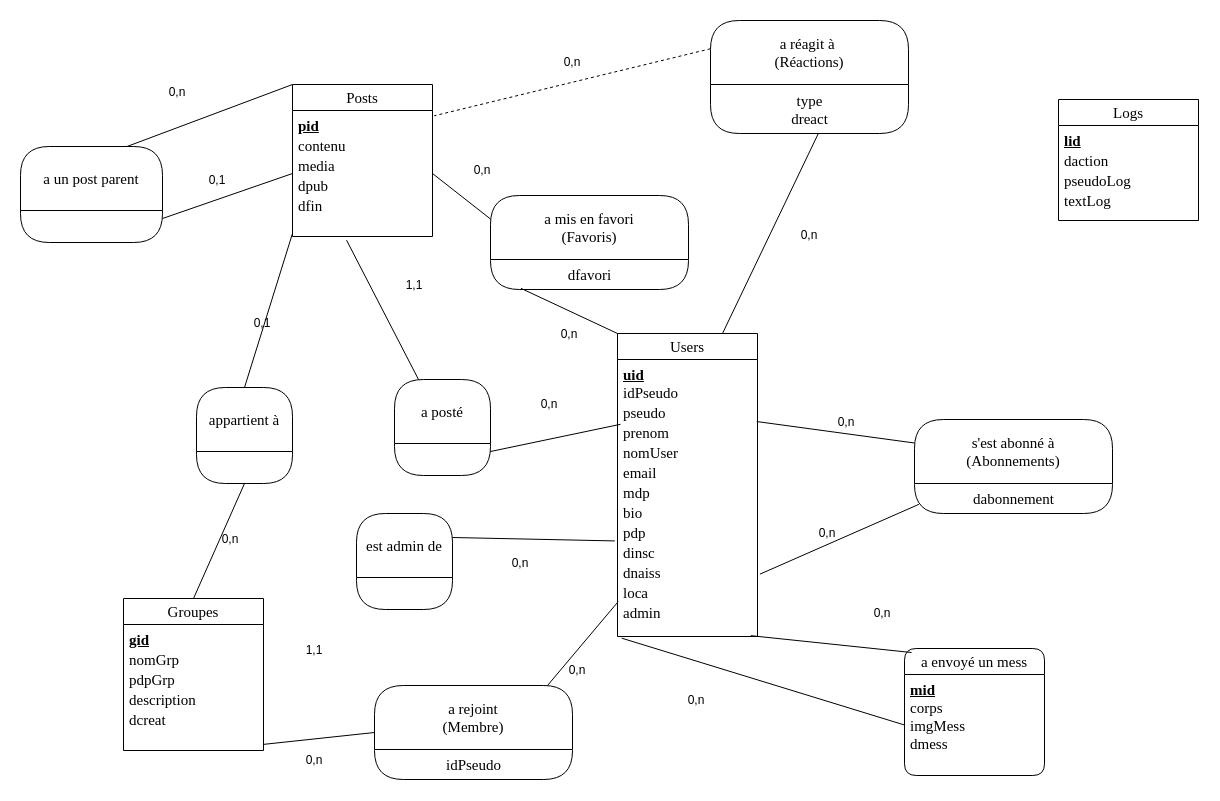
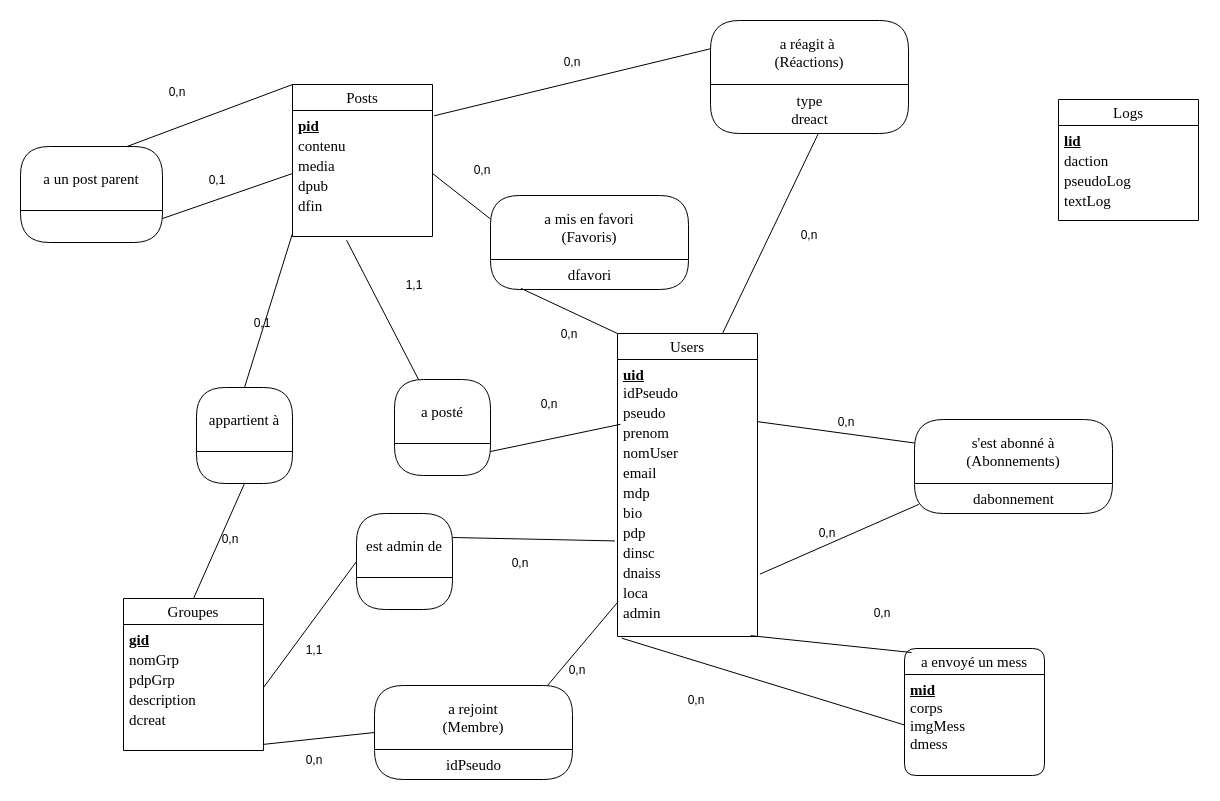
(571, 83) -> (571, 83)
none -> (309, 626)
